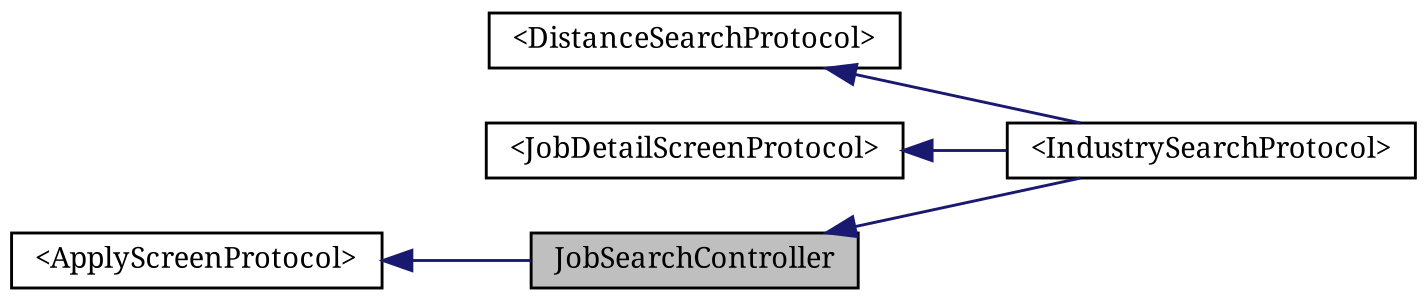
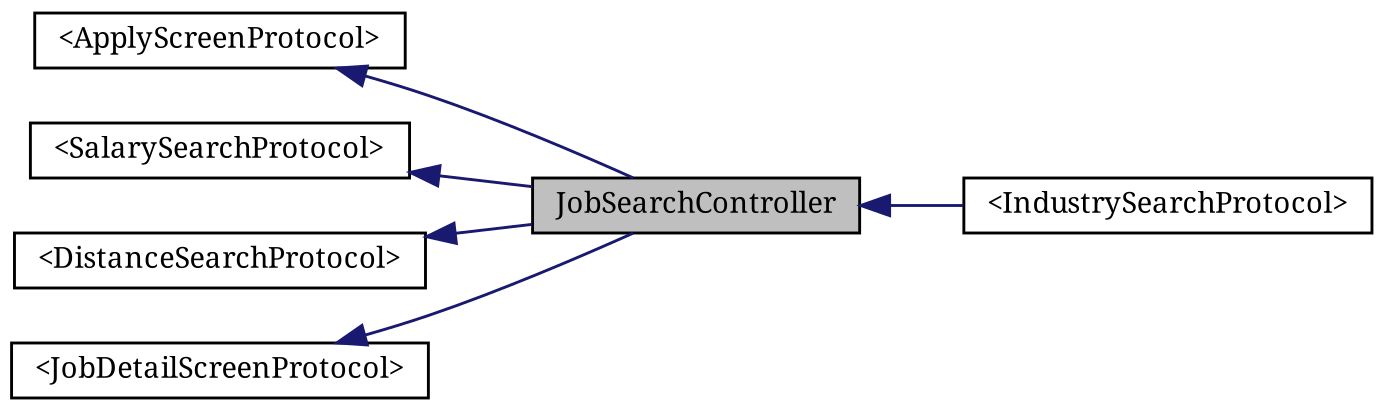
(968, 99) -> (494, 229)
none -> (220, 151)
(969, 151) -> (501, 289)
